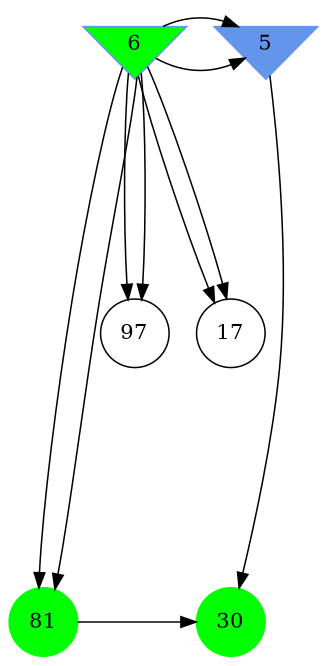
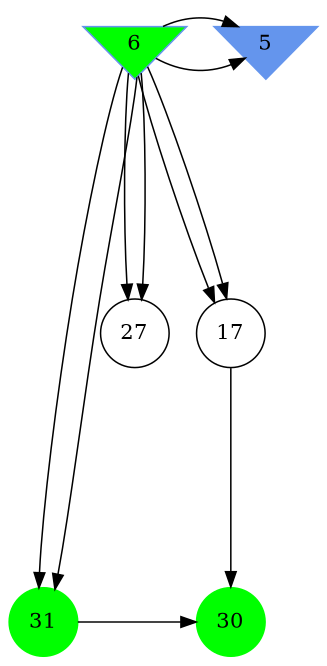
(282, 326) -> (231, 470)
(135, 333) -> (135, 333)
(43, 622) -> (43, 622)
